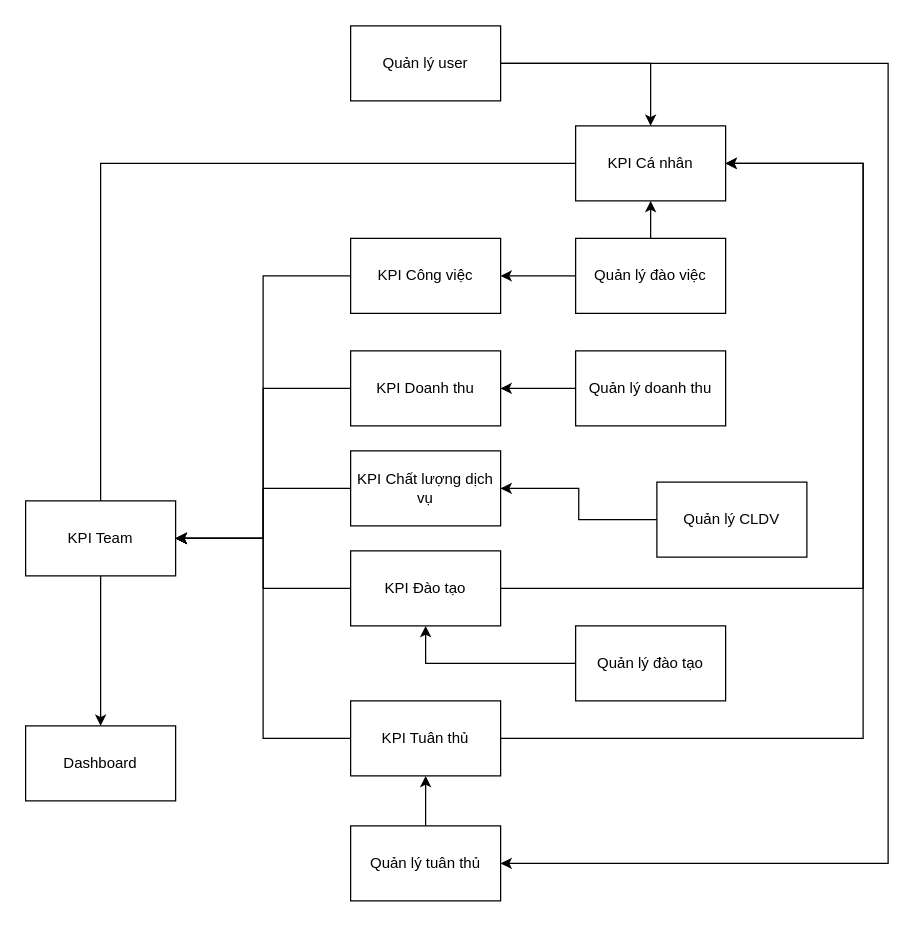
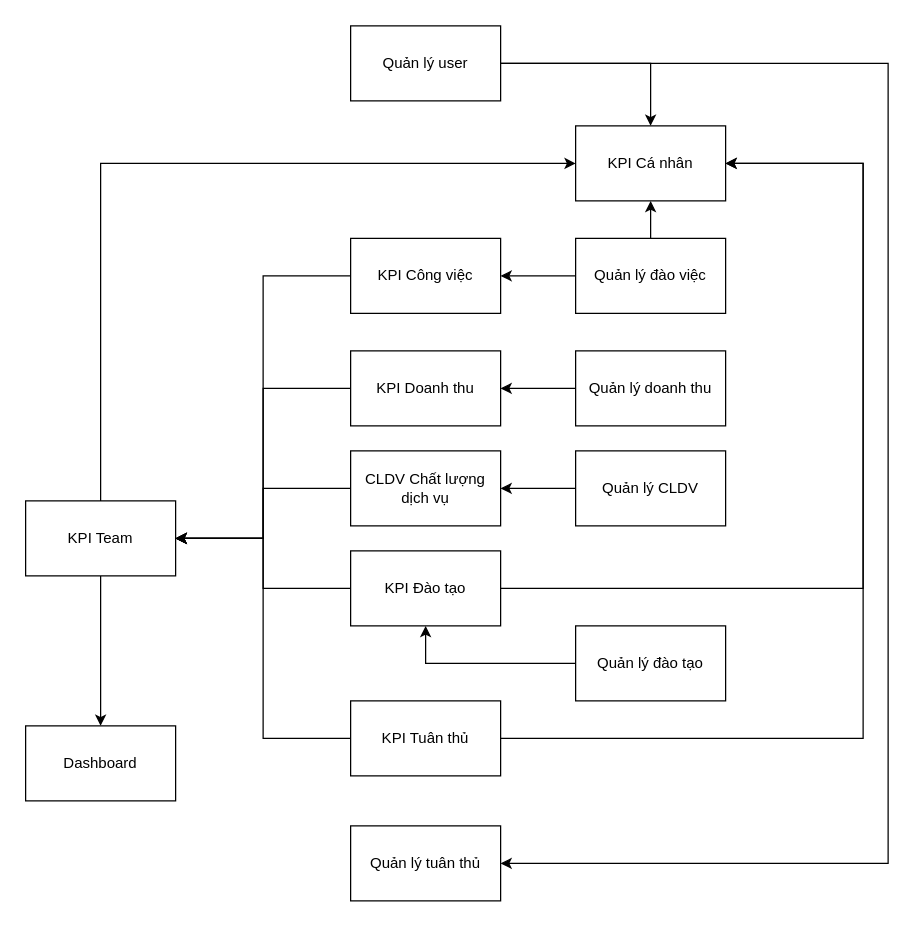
(569, 163) -> (566, 163)
(426, 488) -> (426, 488)
(732, 519) -> (651, 488)
(426, 805) -> none
